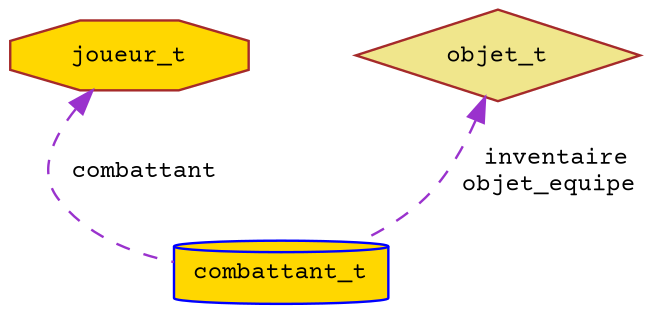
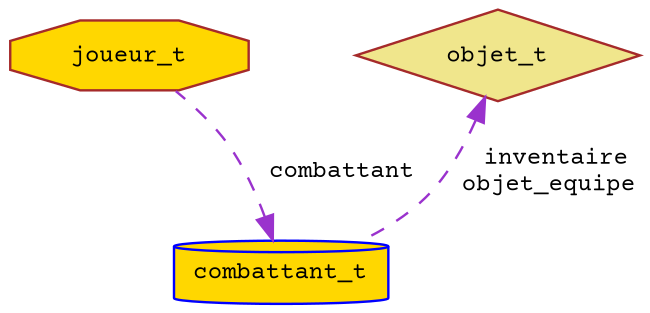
(70, 212) -> (230, 147)
